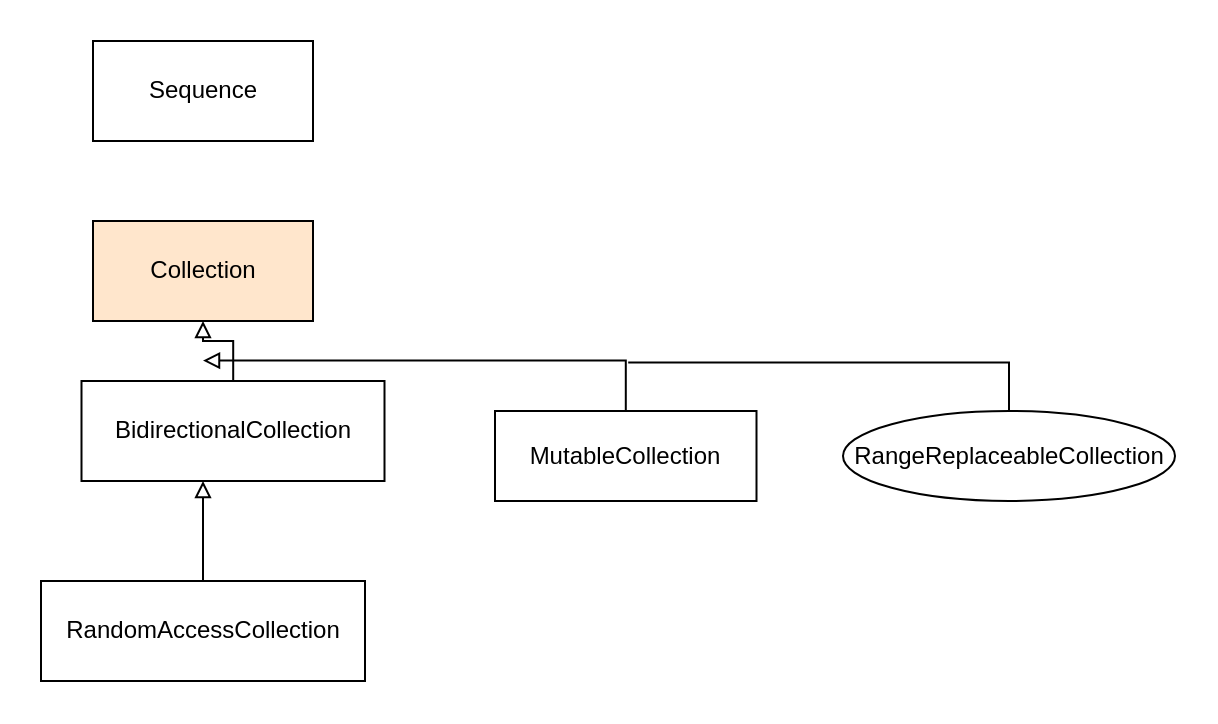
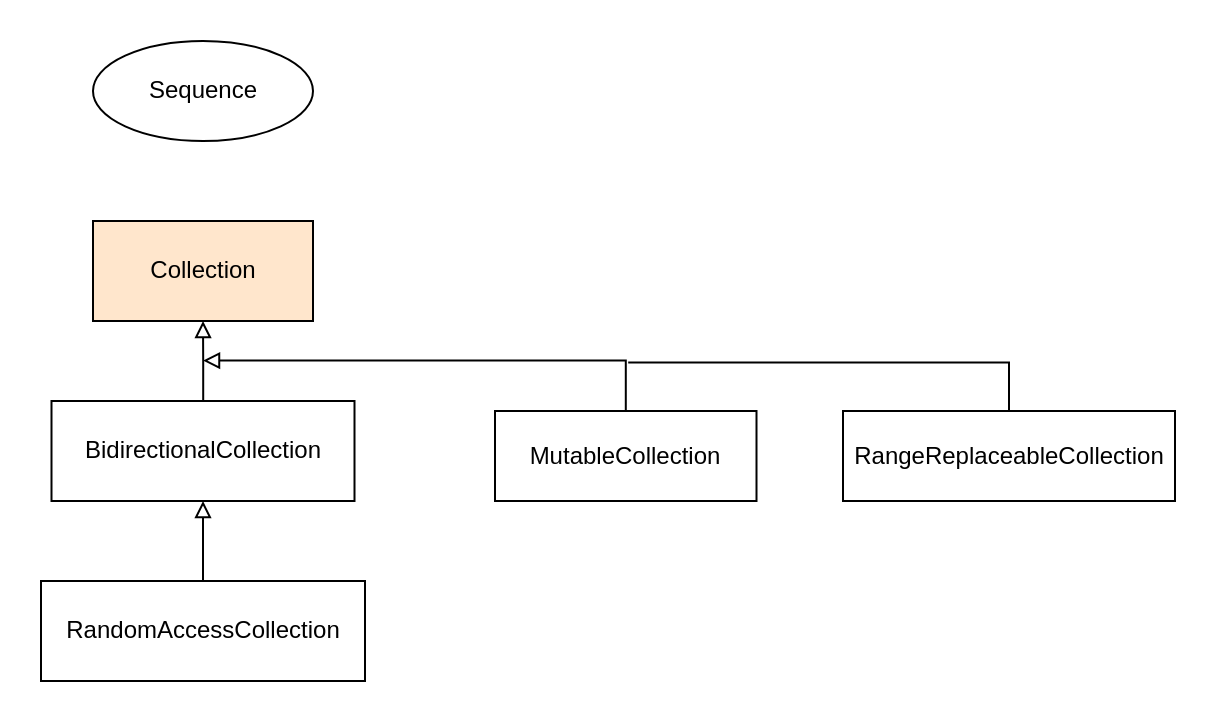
(203, 91) -> (203, 91)
(233, 431) -> (203, 451)
(1009, 456) -> (1009, 456)
